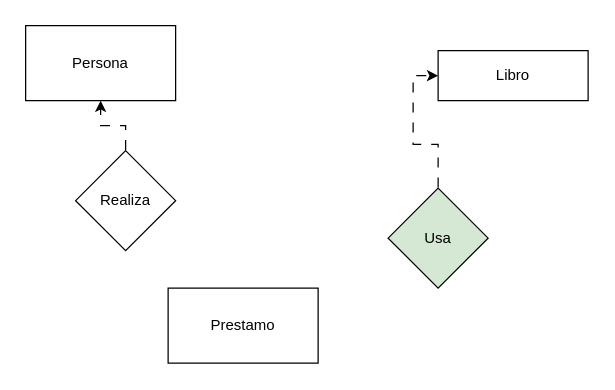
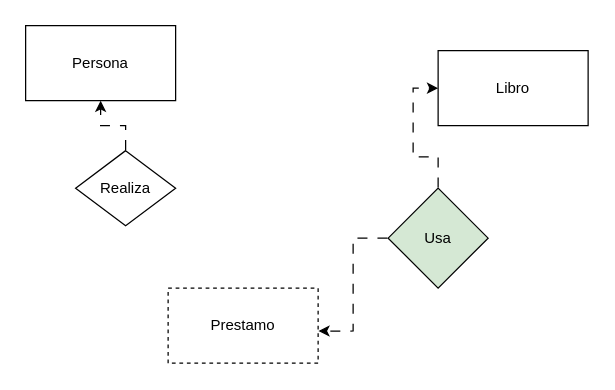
(513, 76) -> (513, 88)
(126, 201) -> (126, 188)
none -> (353, 275)
(243, 326) -> (243, 326)
